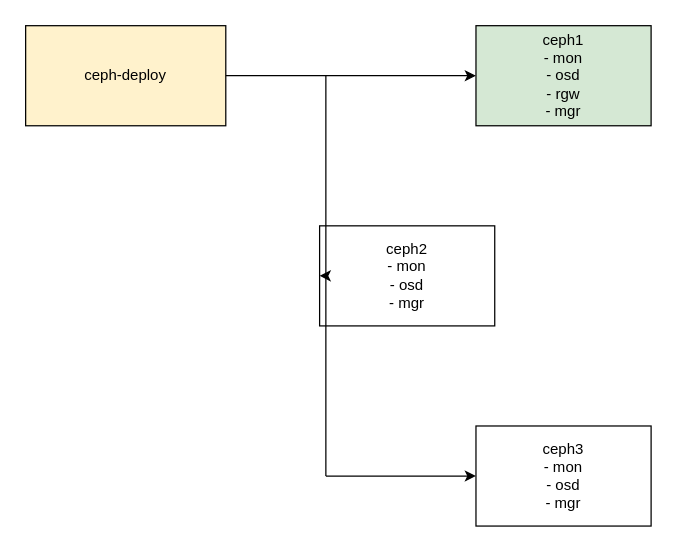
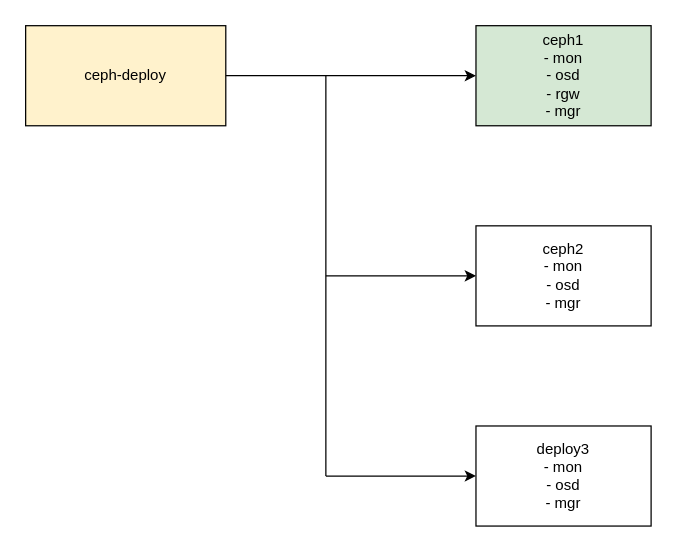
(407, 276) -> (563, 276)
(563, 476) -> (563, 476)
